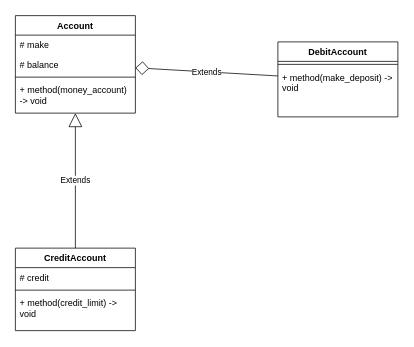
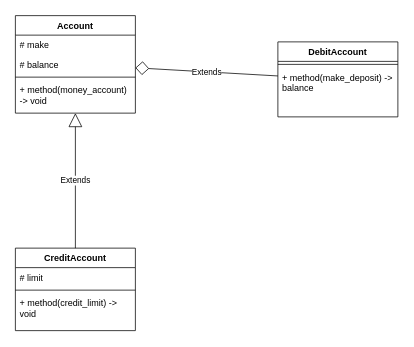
(339, 83) -> (339, 83)
(38, 278) -> (33, 278)
